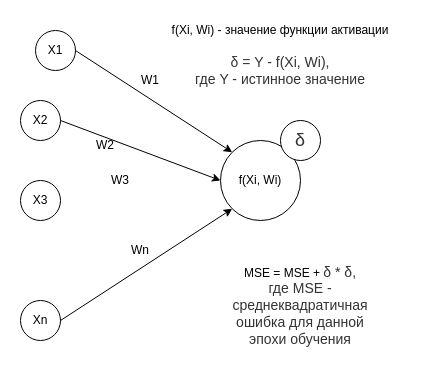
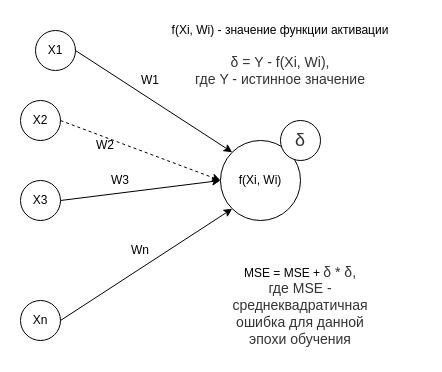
(138, 149) -> (138, 149)
none -> (137, 191)
